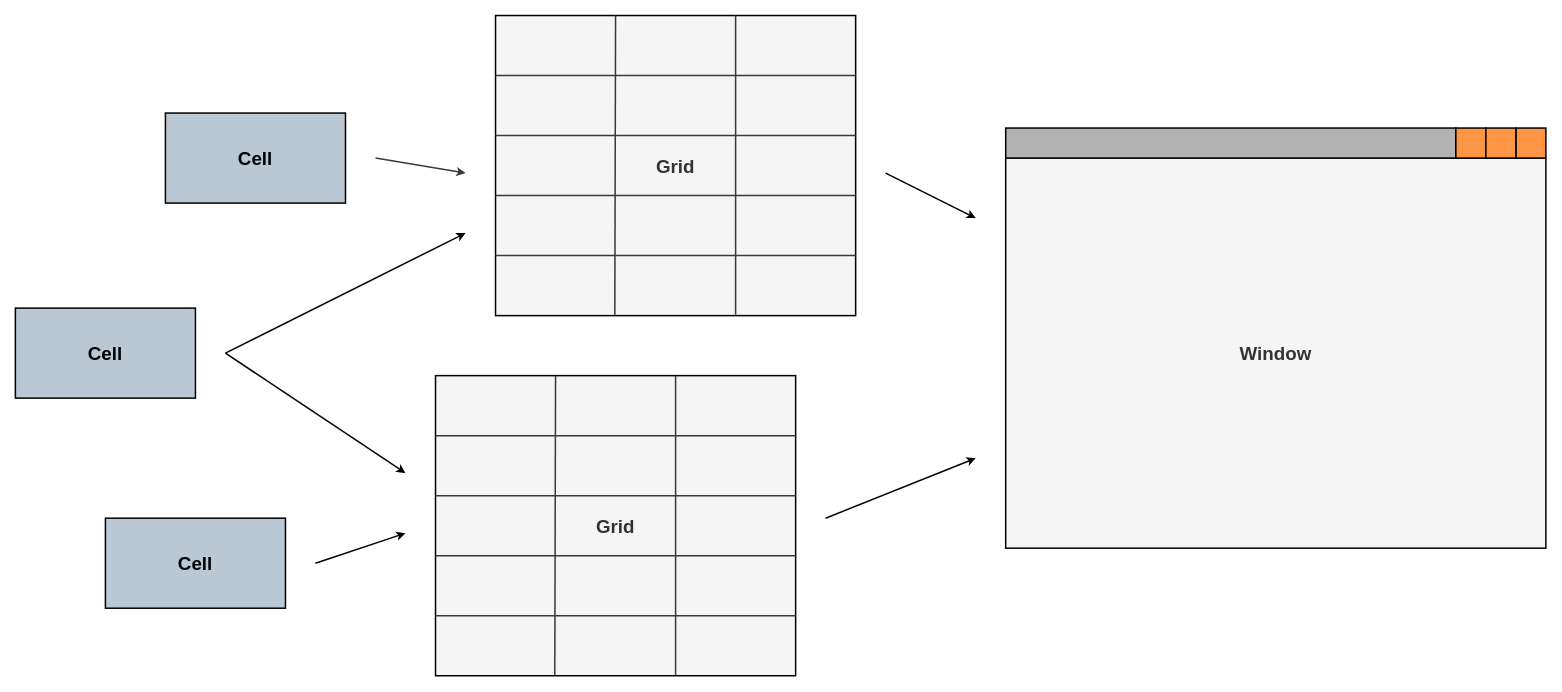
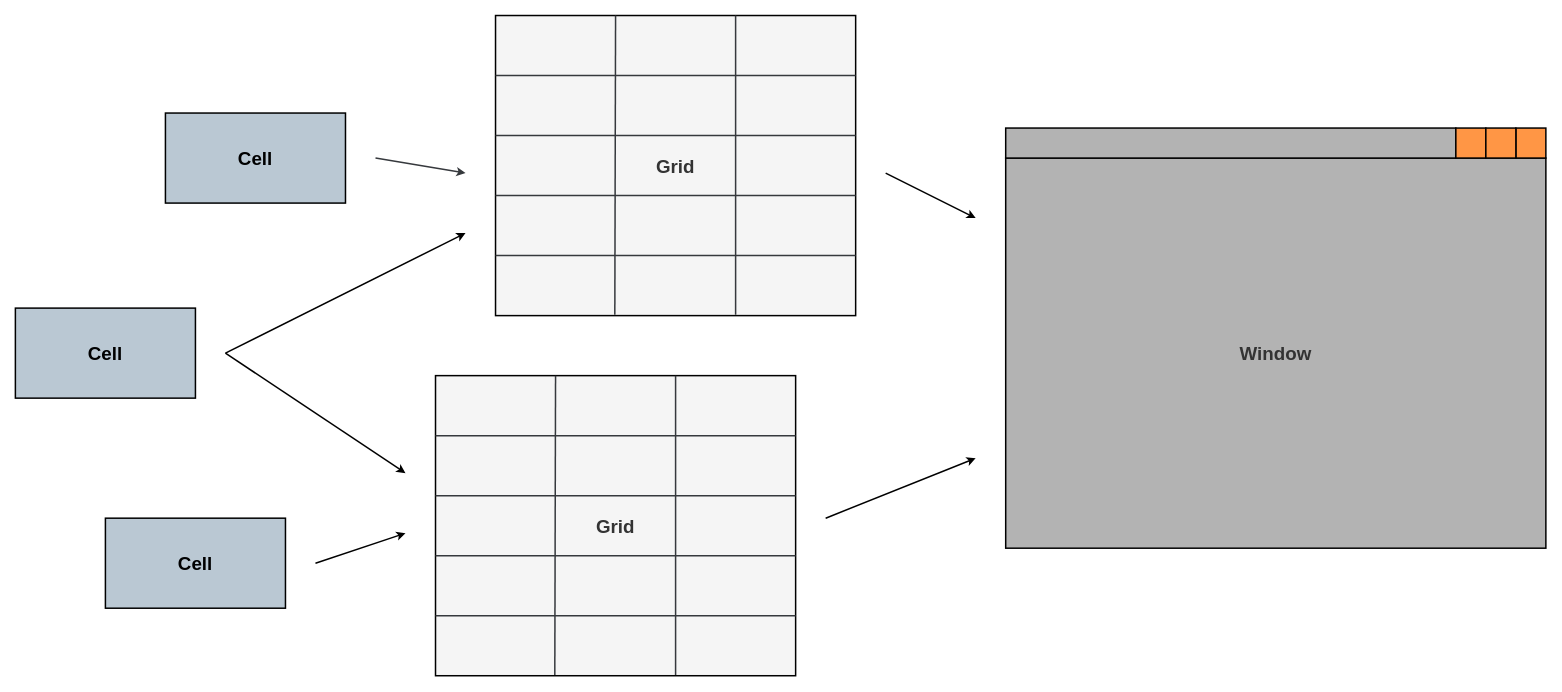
(1275, 353) -> (1275, 353)
